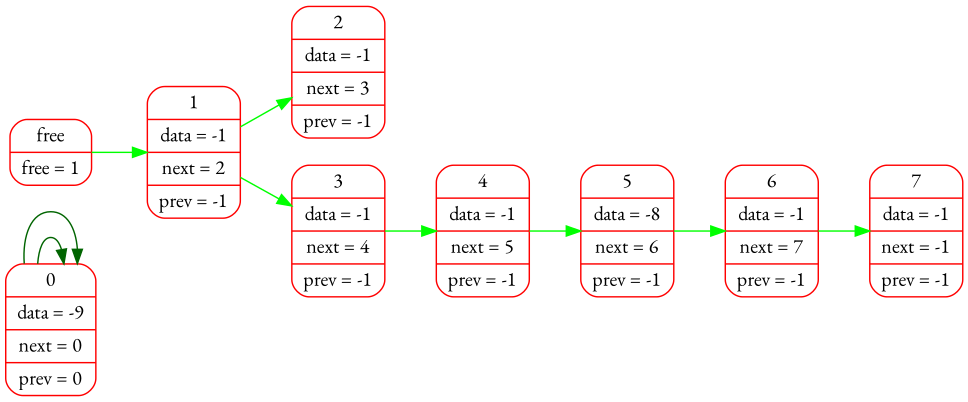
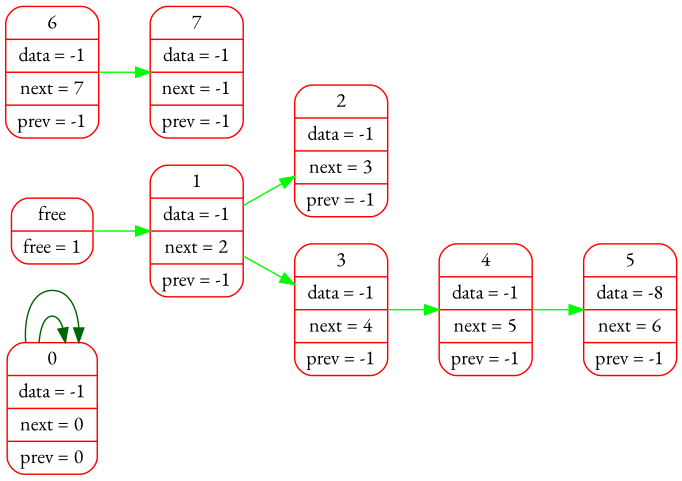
(692, 231) -> none
(51, 313) -> (52, 391)
